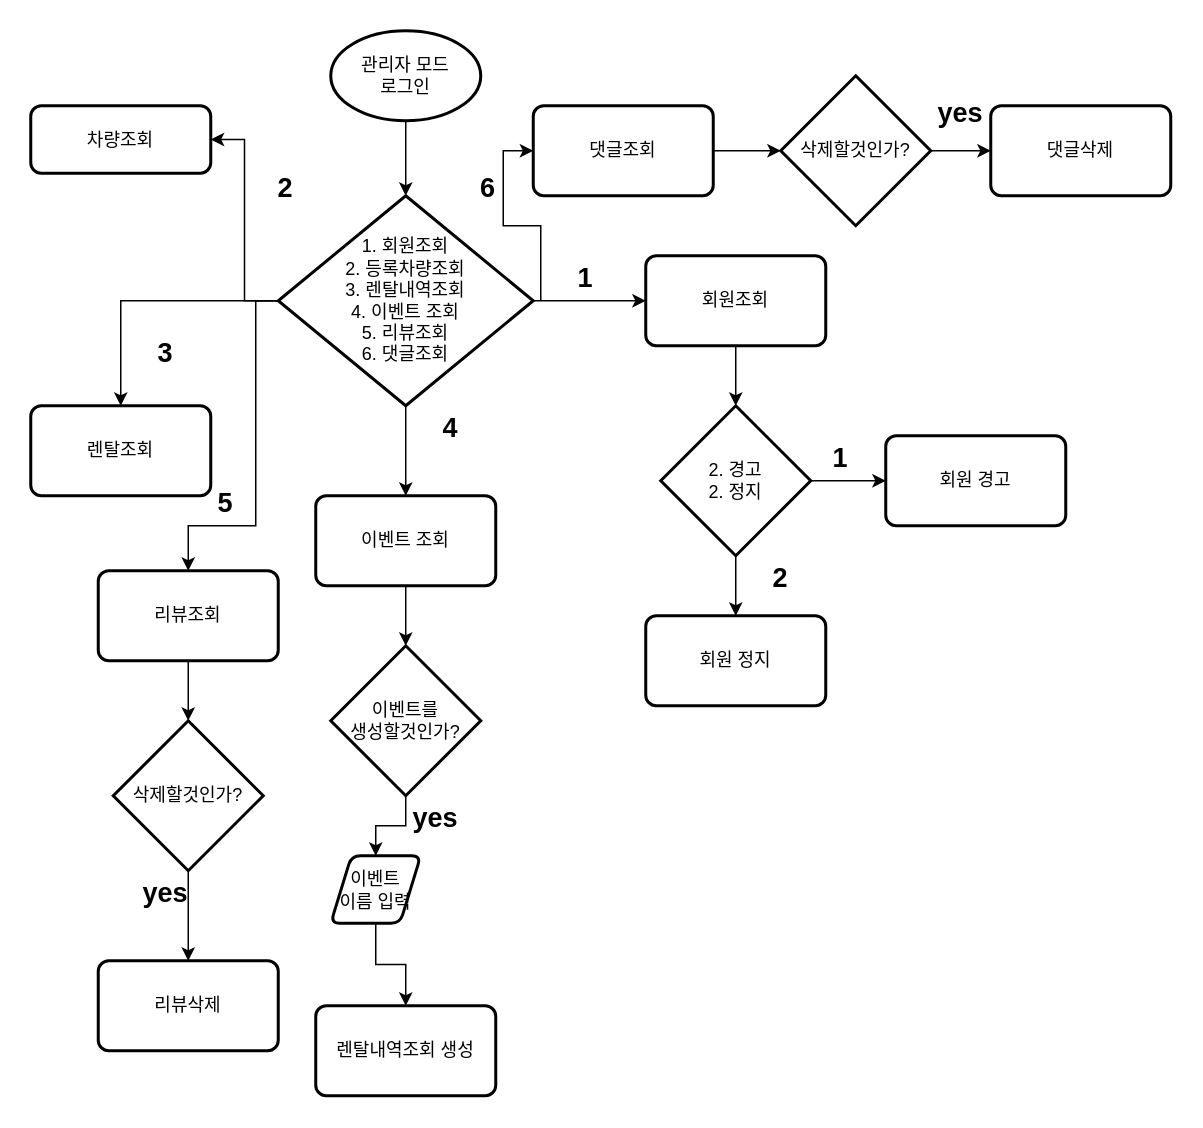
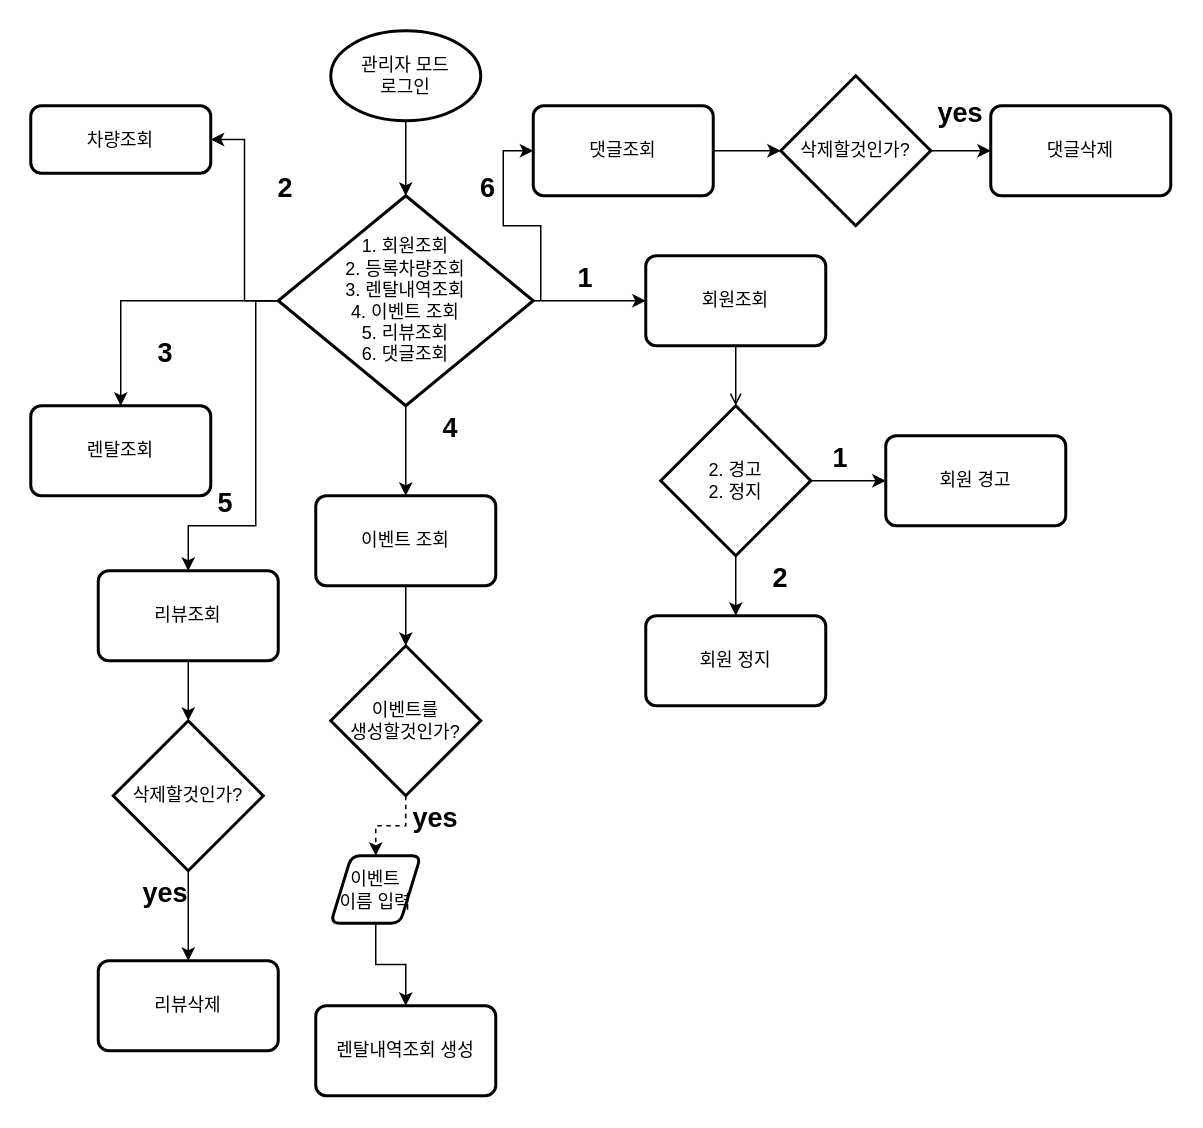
(736, 394) -> (736, 396)
(395, 826) -> (395, 826)
